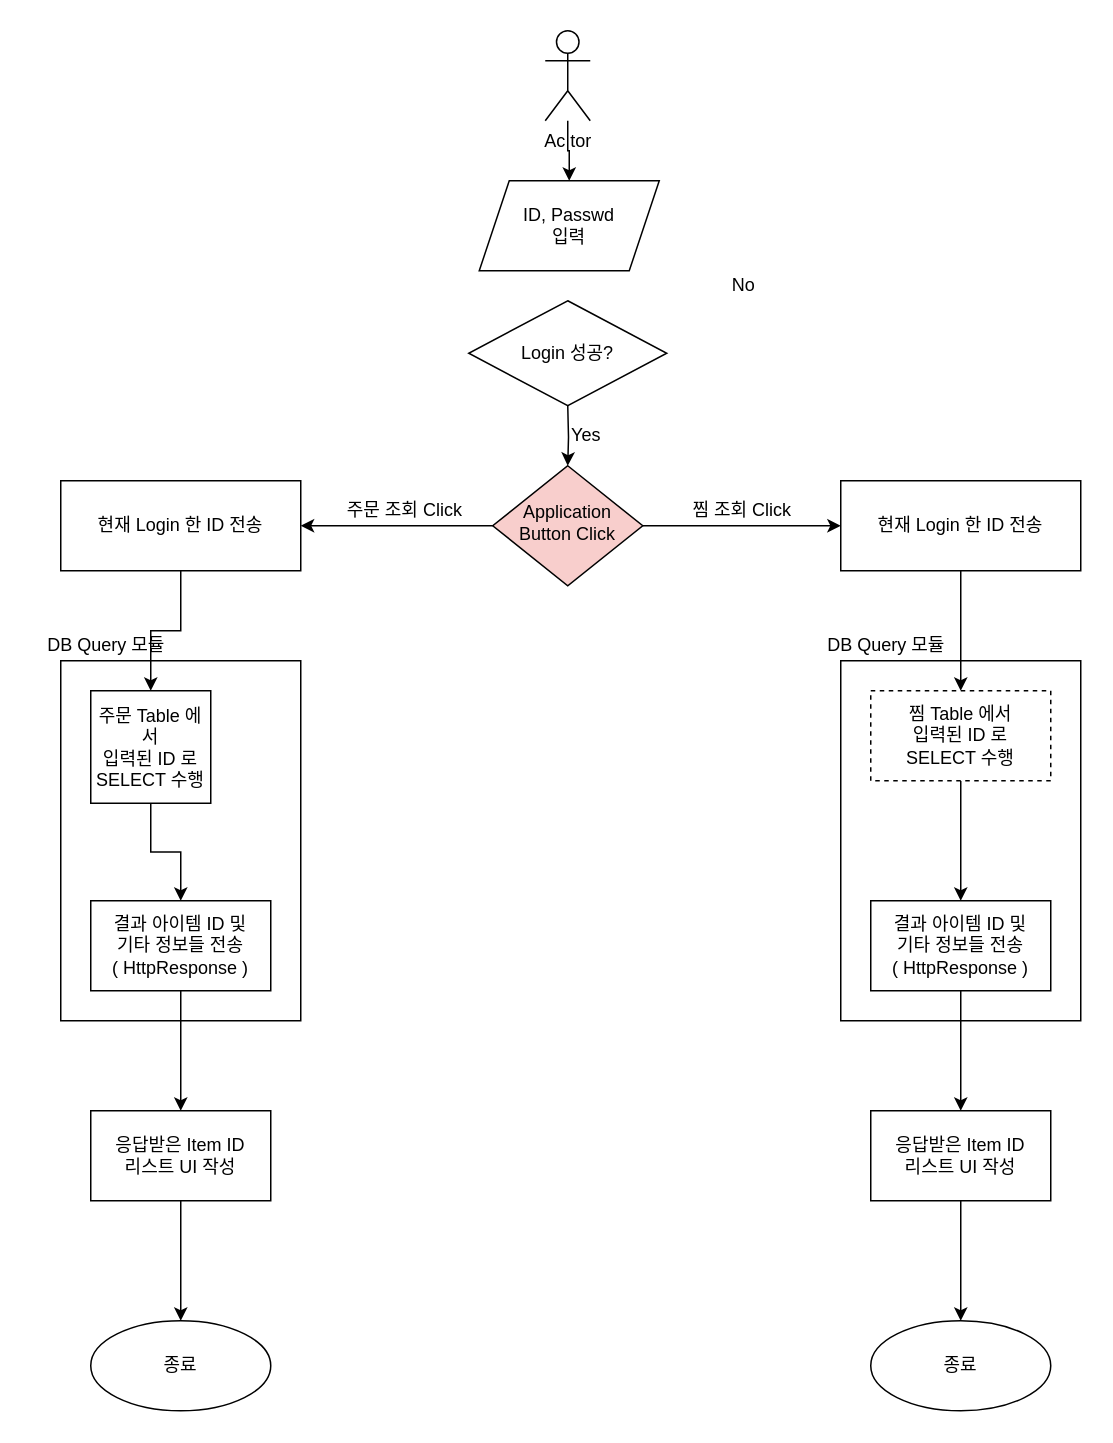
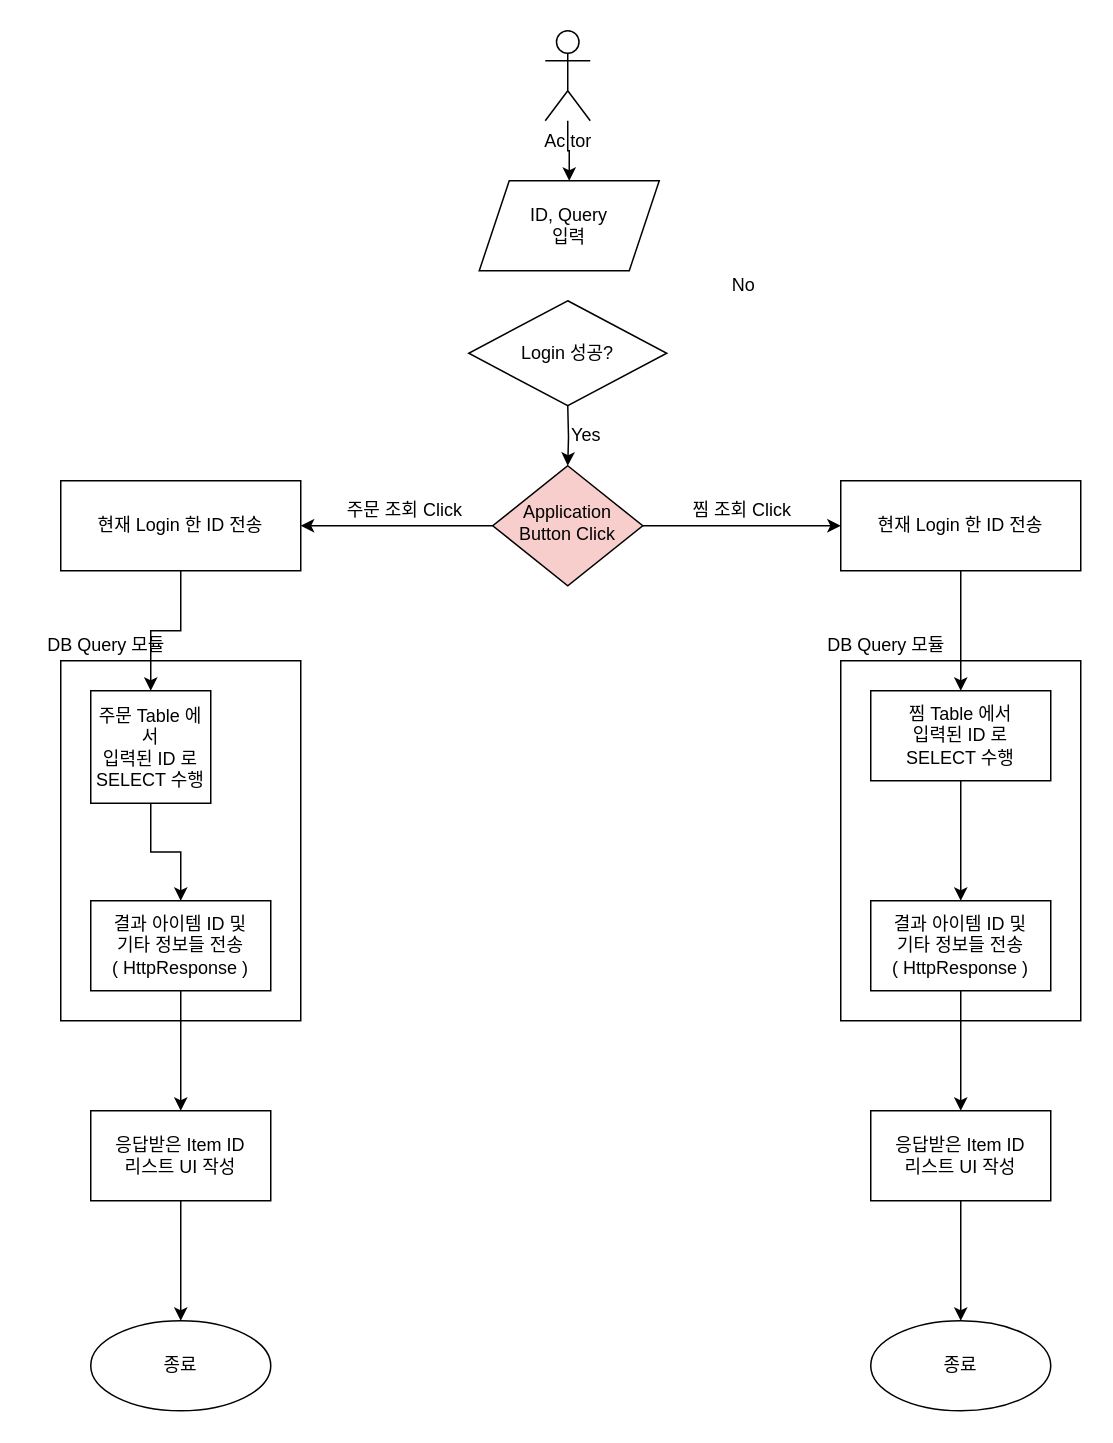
(569, 226) -> (569, 226)
(961, 736) -> (961, 736)
